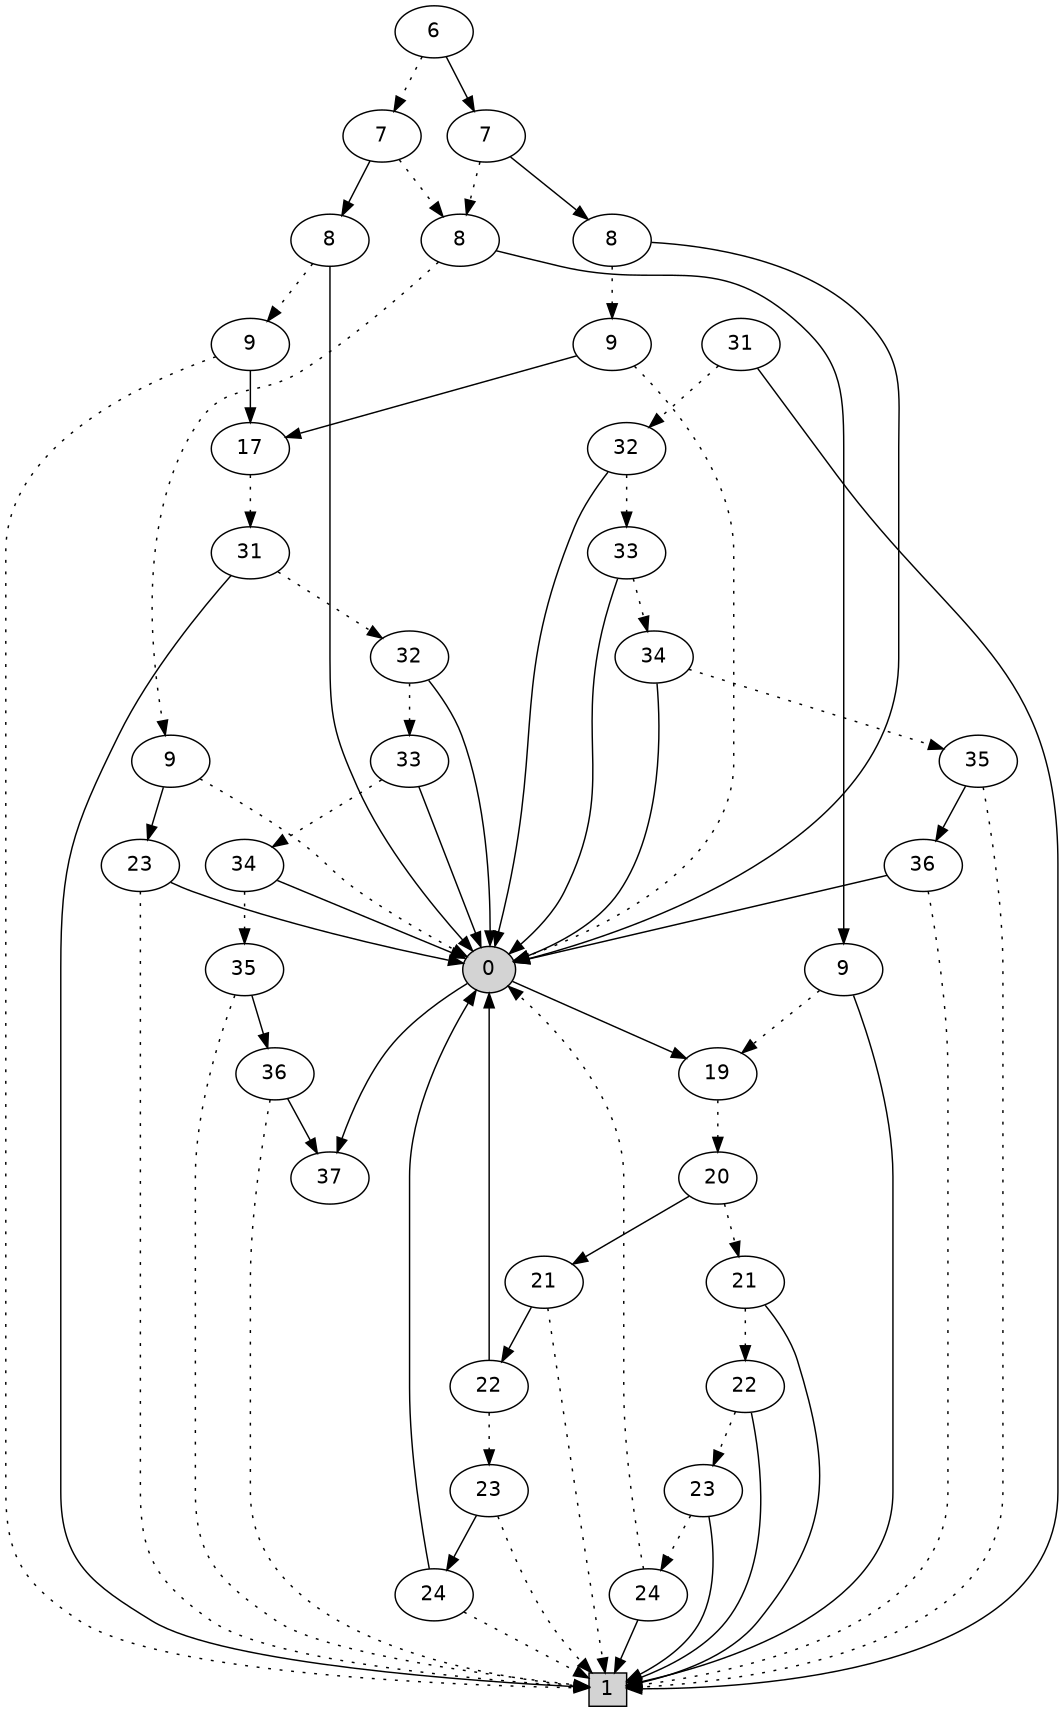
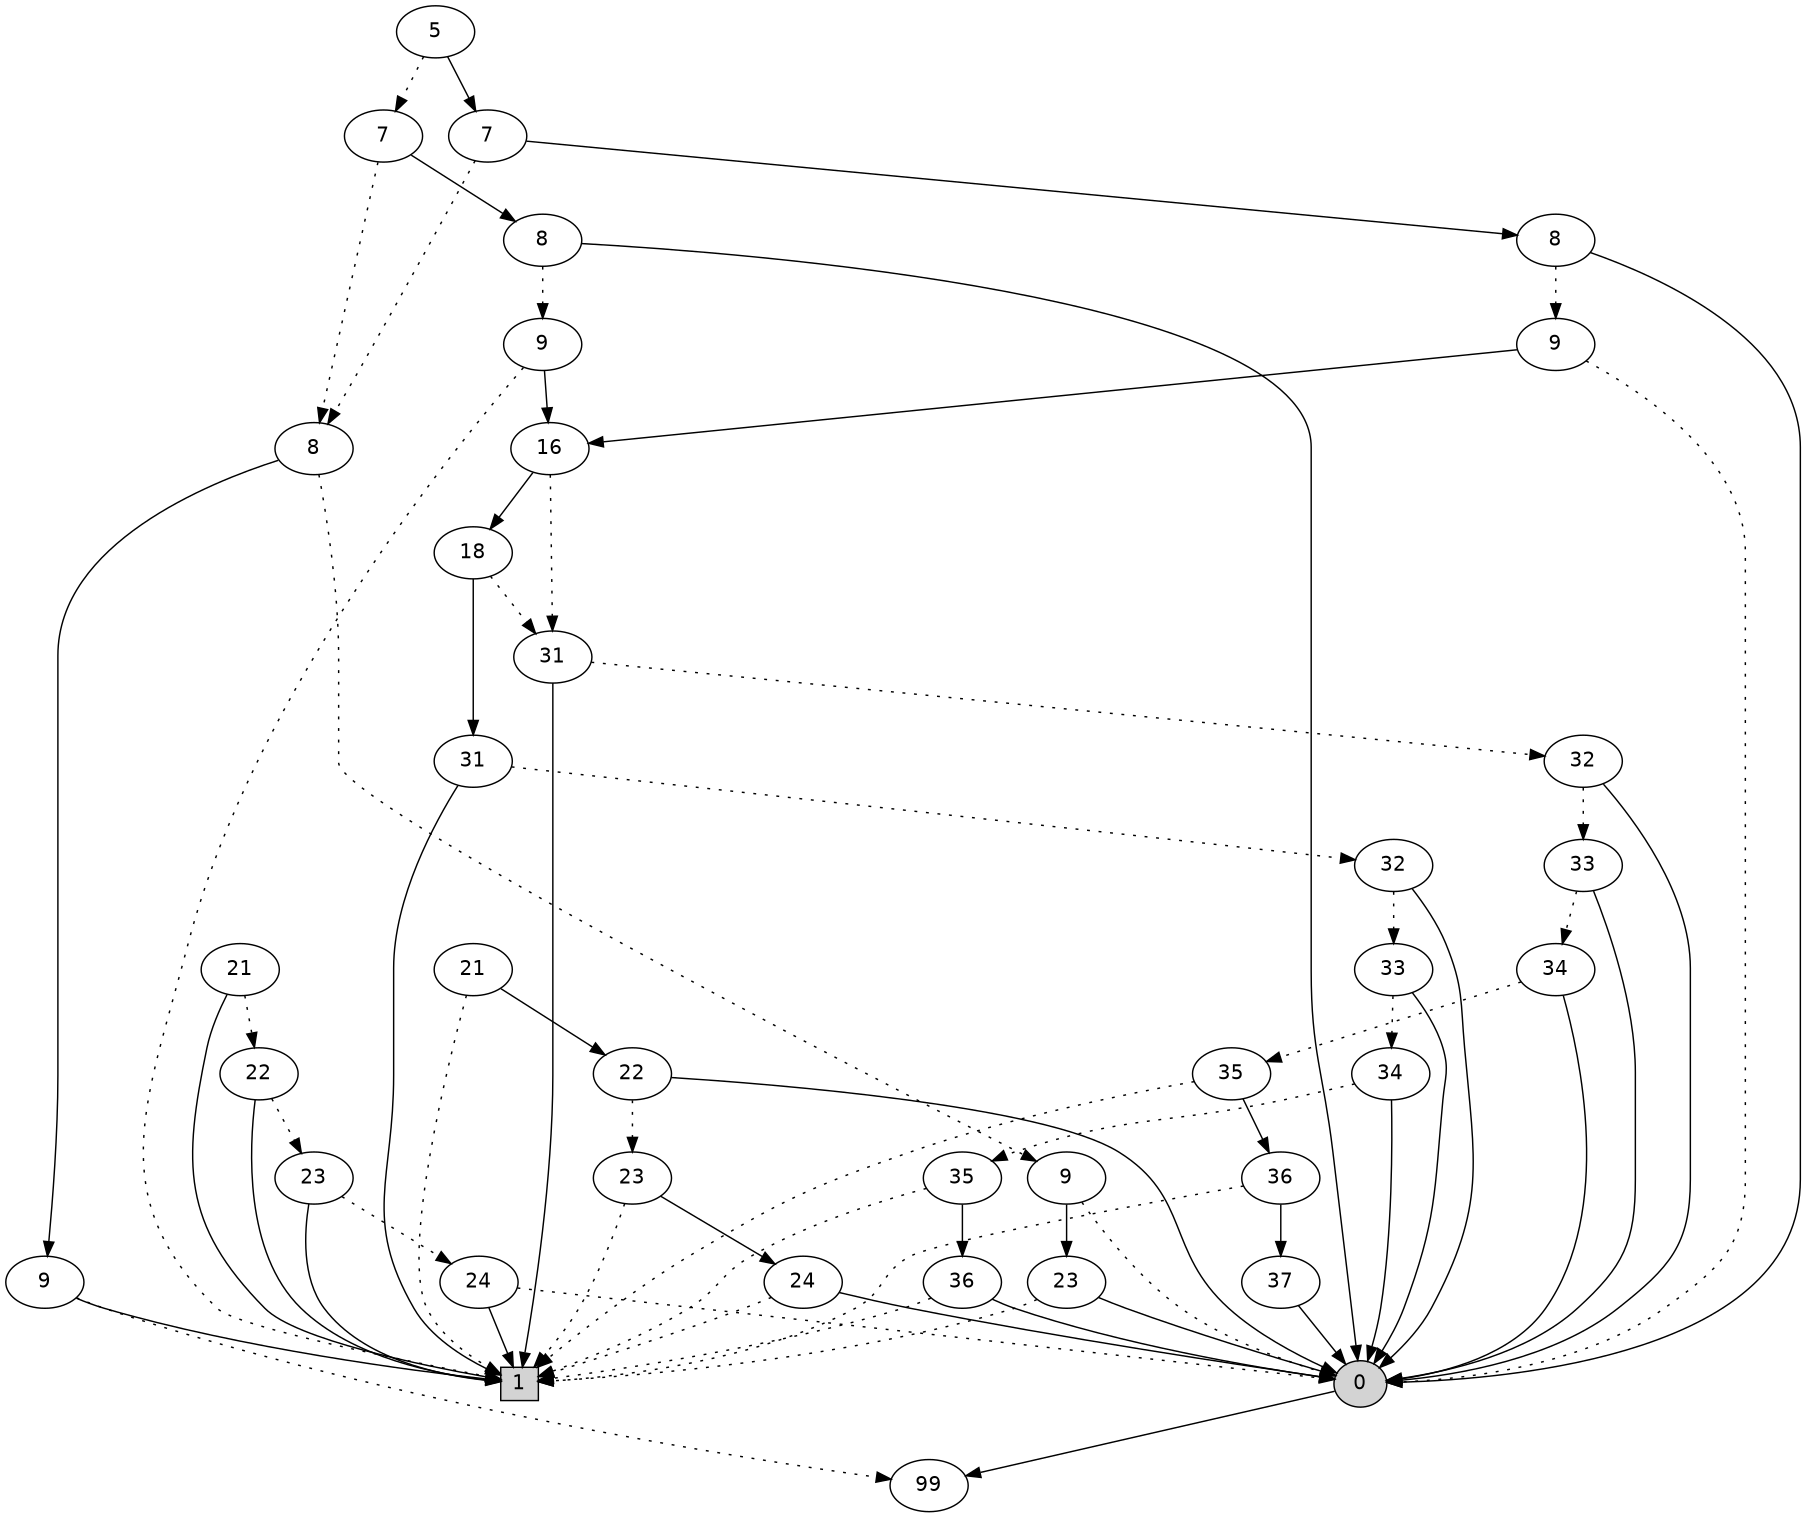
(434, 32) -> (436, 32)
(250, 449) -> (550, 449)
none -> (473, 553)
(389, 1048) -> (1317, 1329)
(718, 1074) -> (929, 1486)
(718, 1178) -> none
